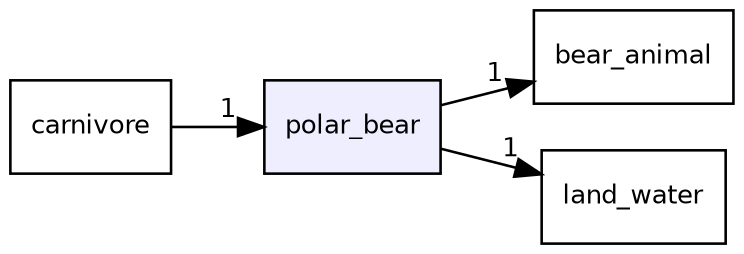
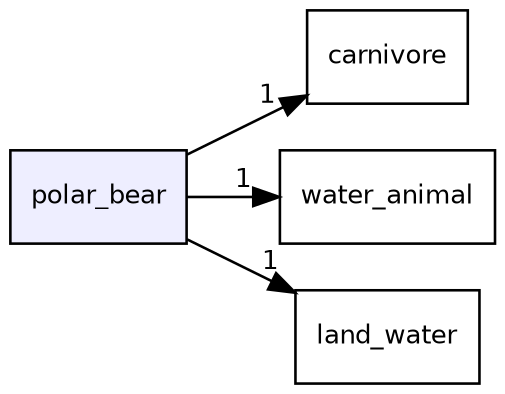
(634, 57) -> (387, 197)
(205, 127) -> (235, 131)
